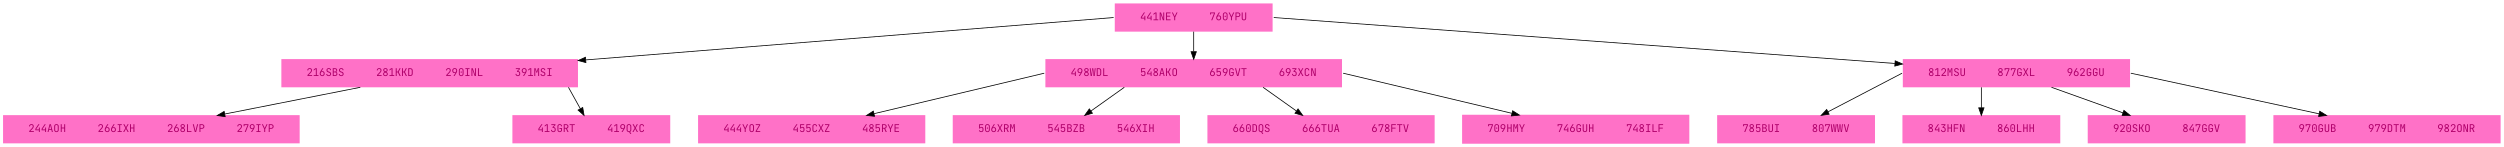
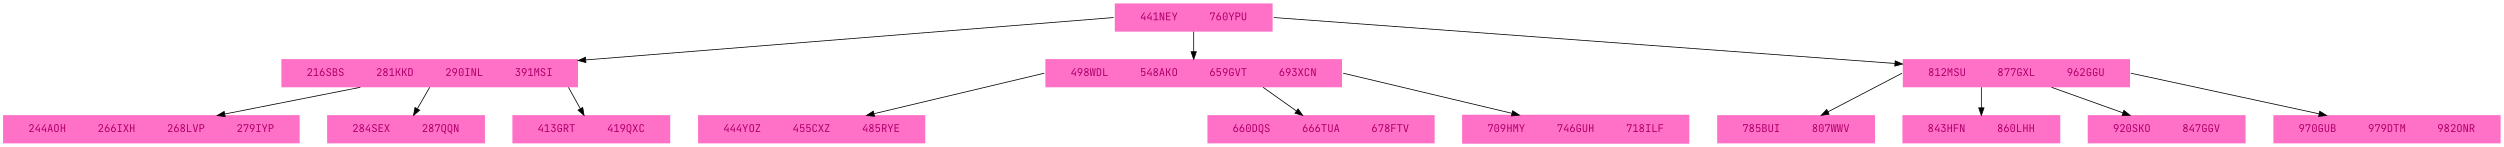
none -> (406, 129)
(1066, 129) -> none
(1645, 129) -> (1645, 129)
